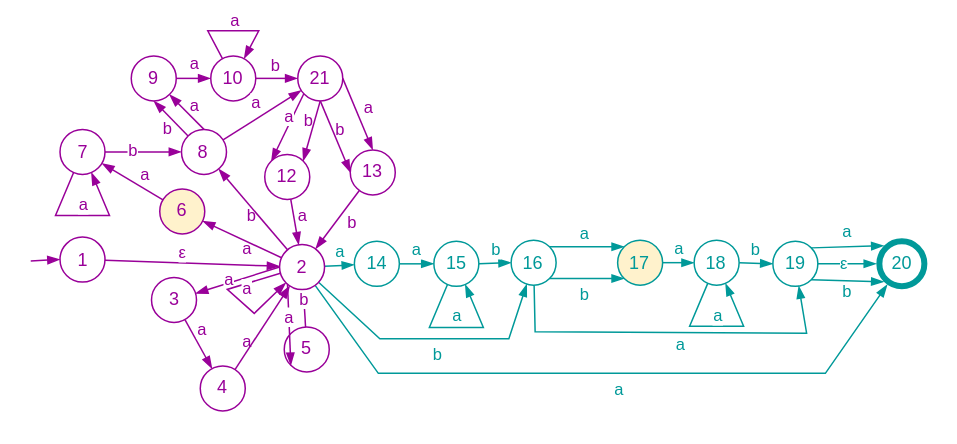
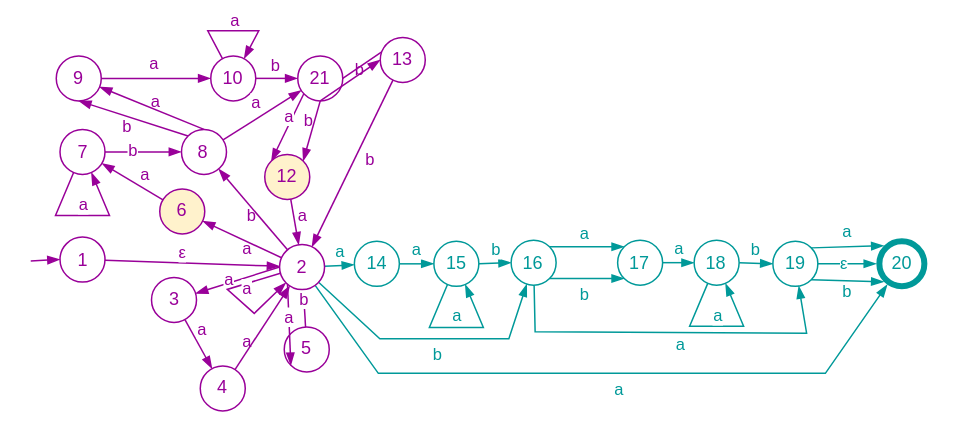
(154, 78) -> (79, 78)
(373, 172) -> (403, 60)
(287, 177) -> (287, 177)
(640, 263) -> (640, 263)
